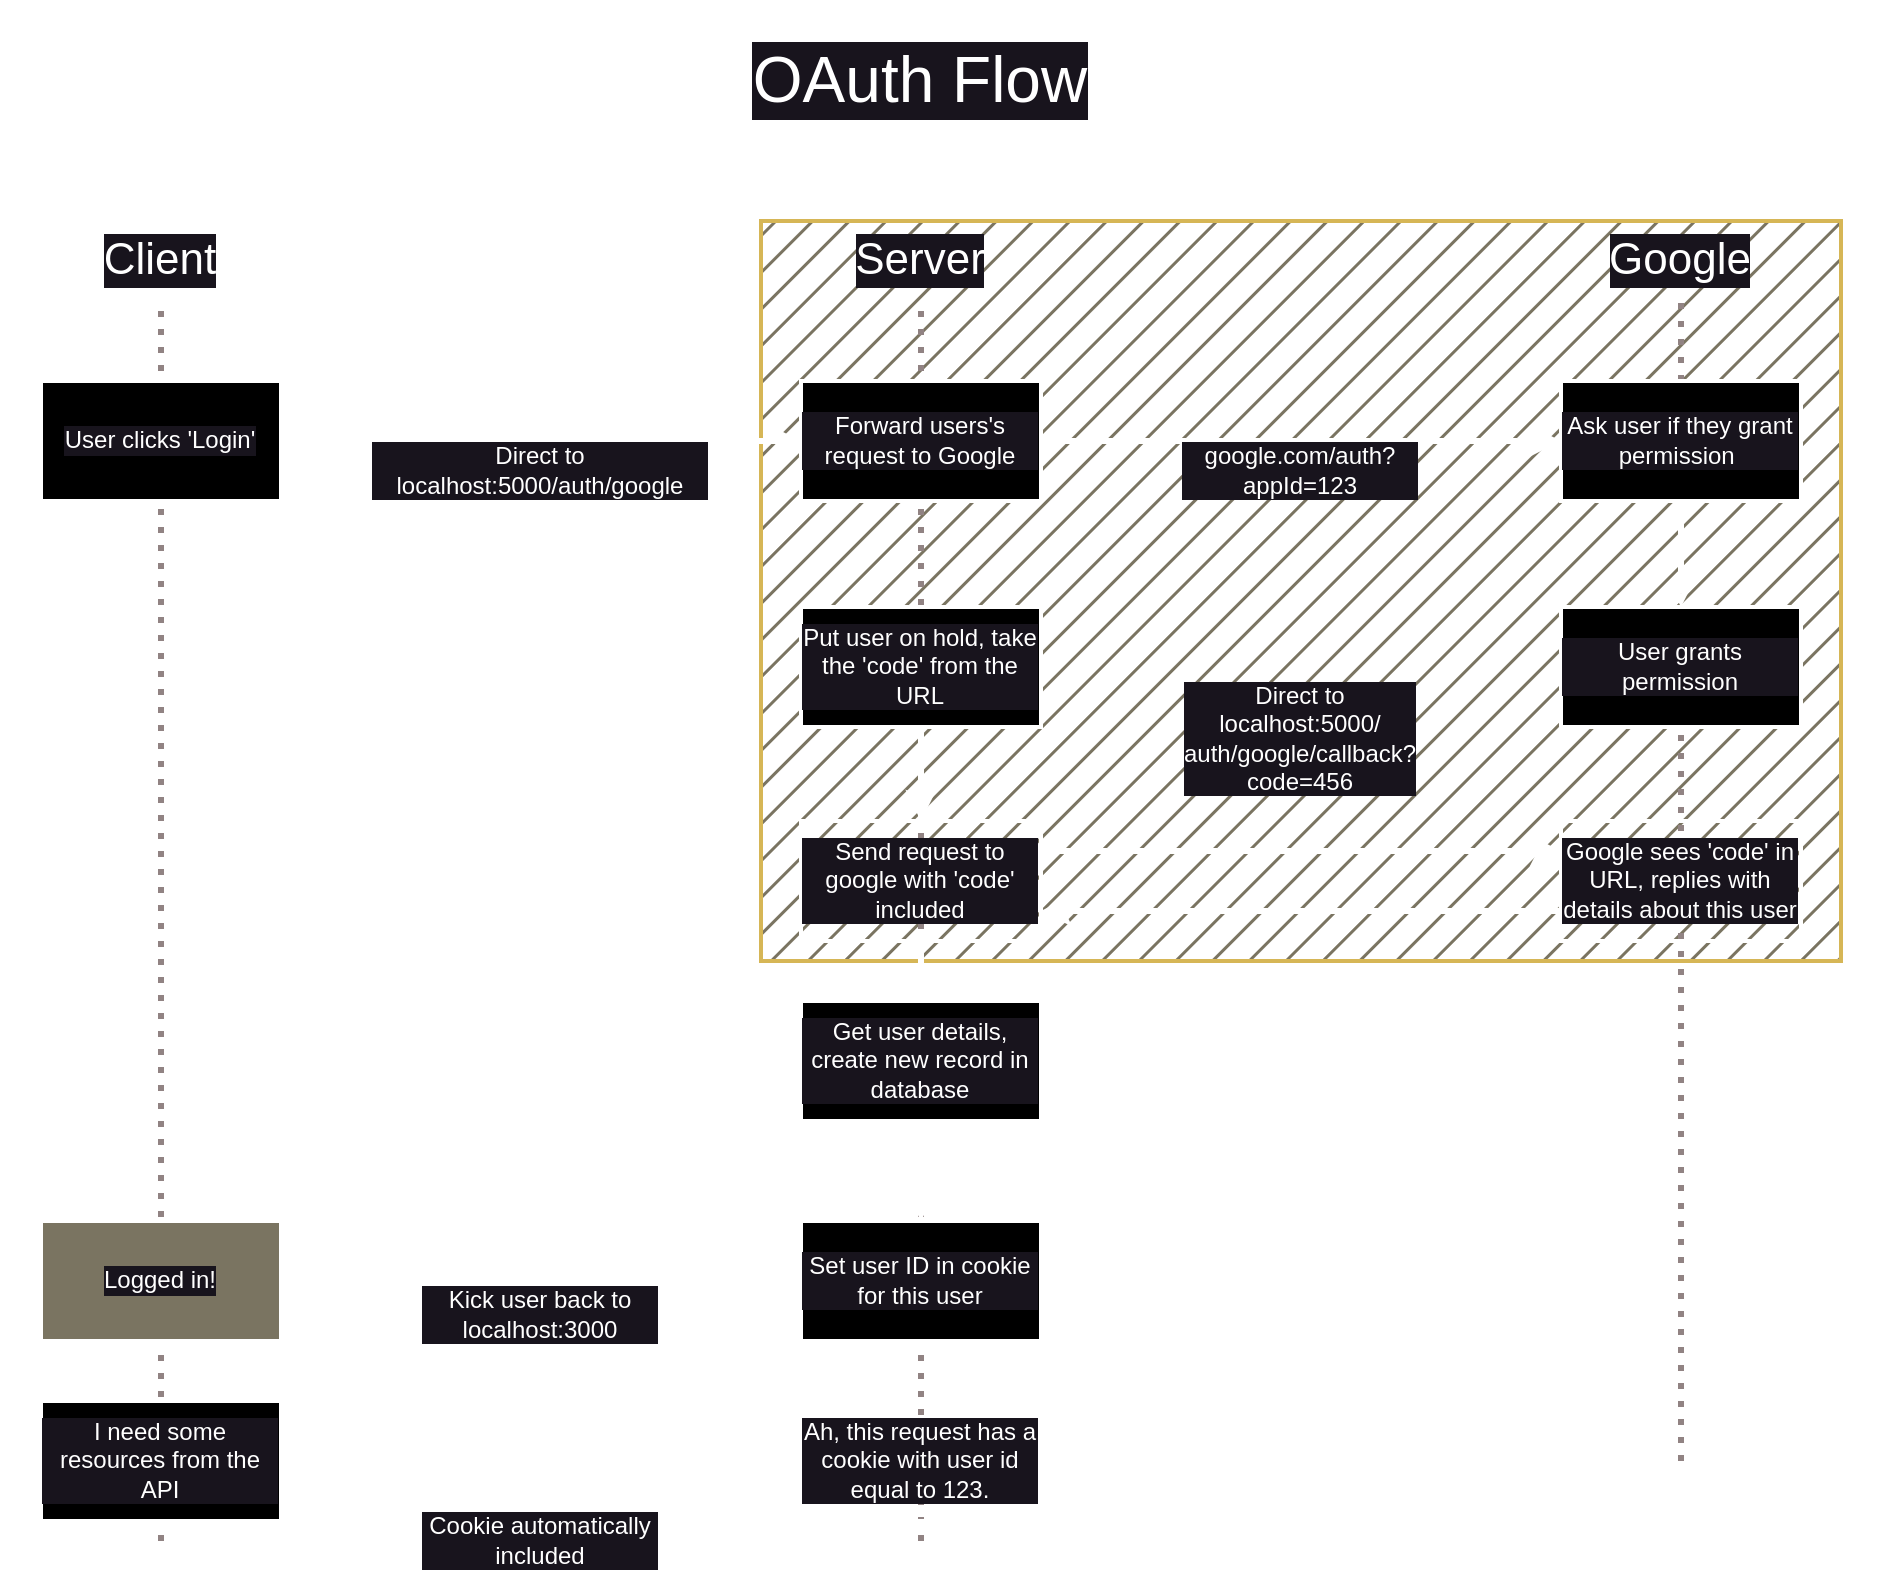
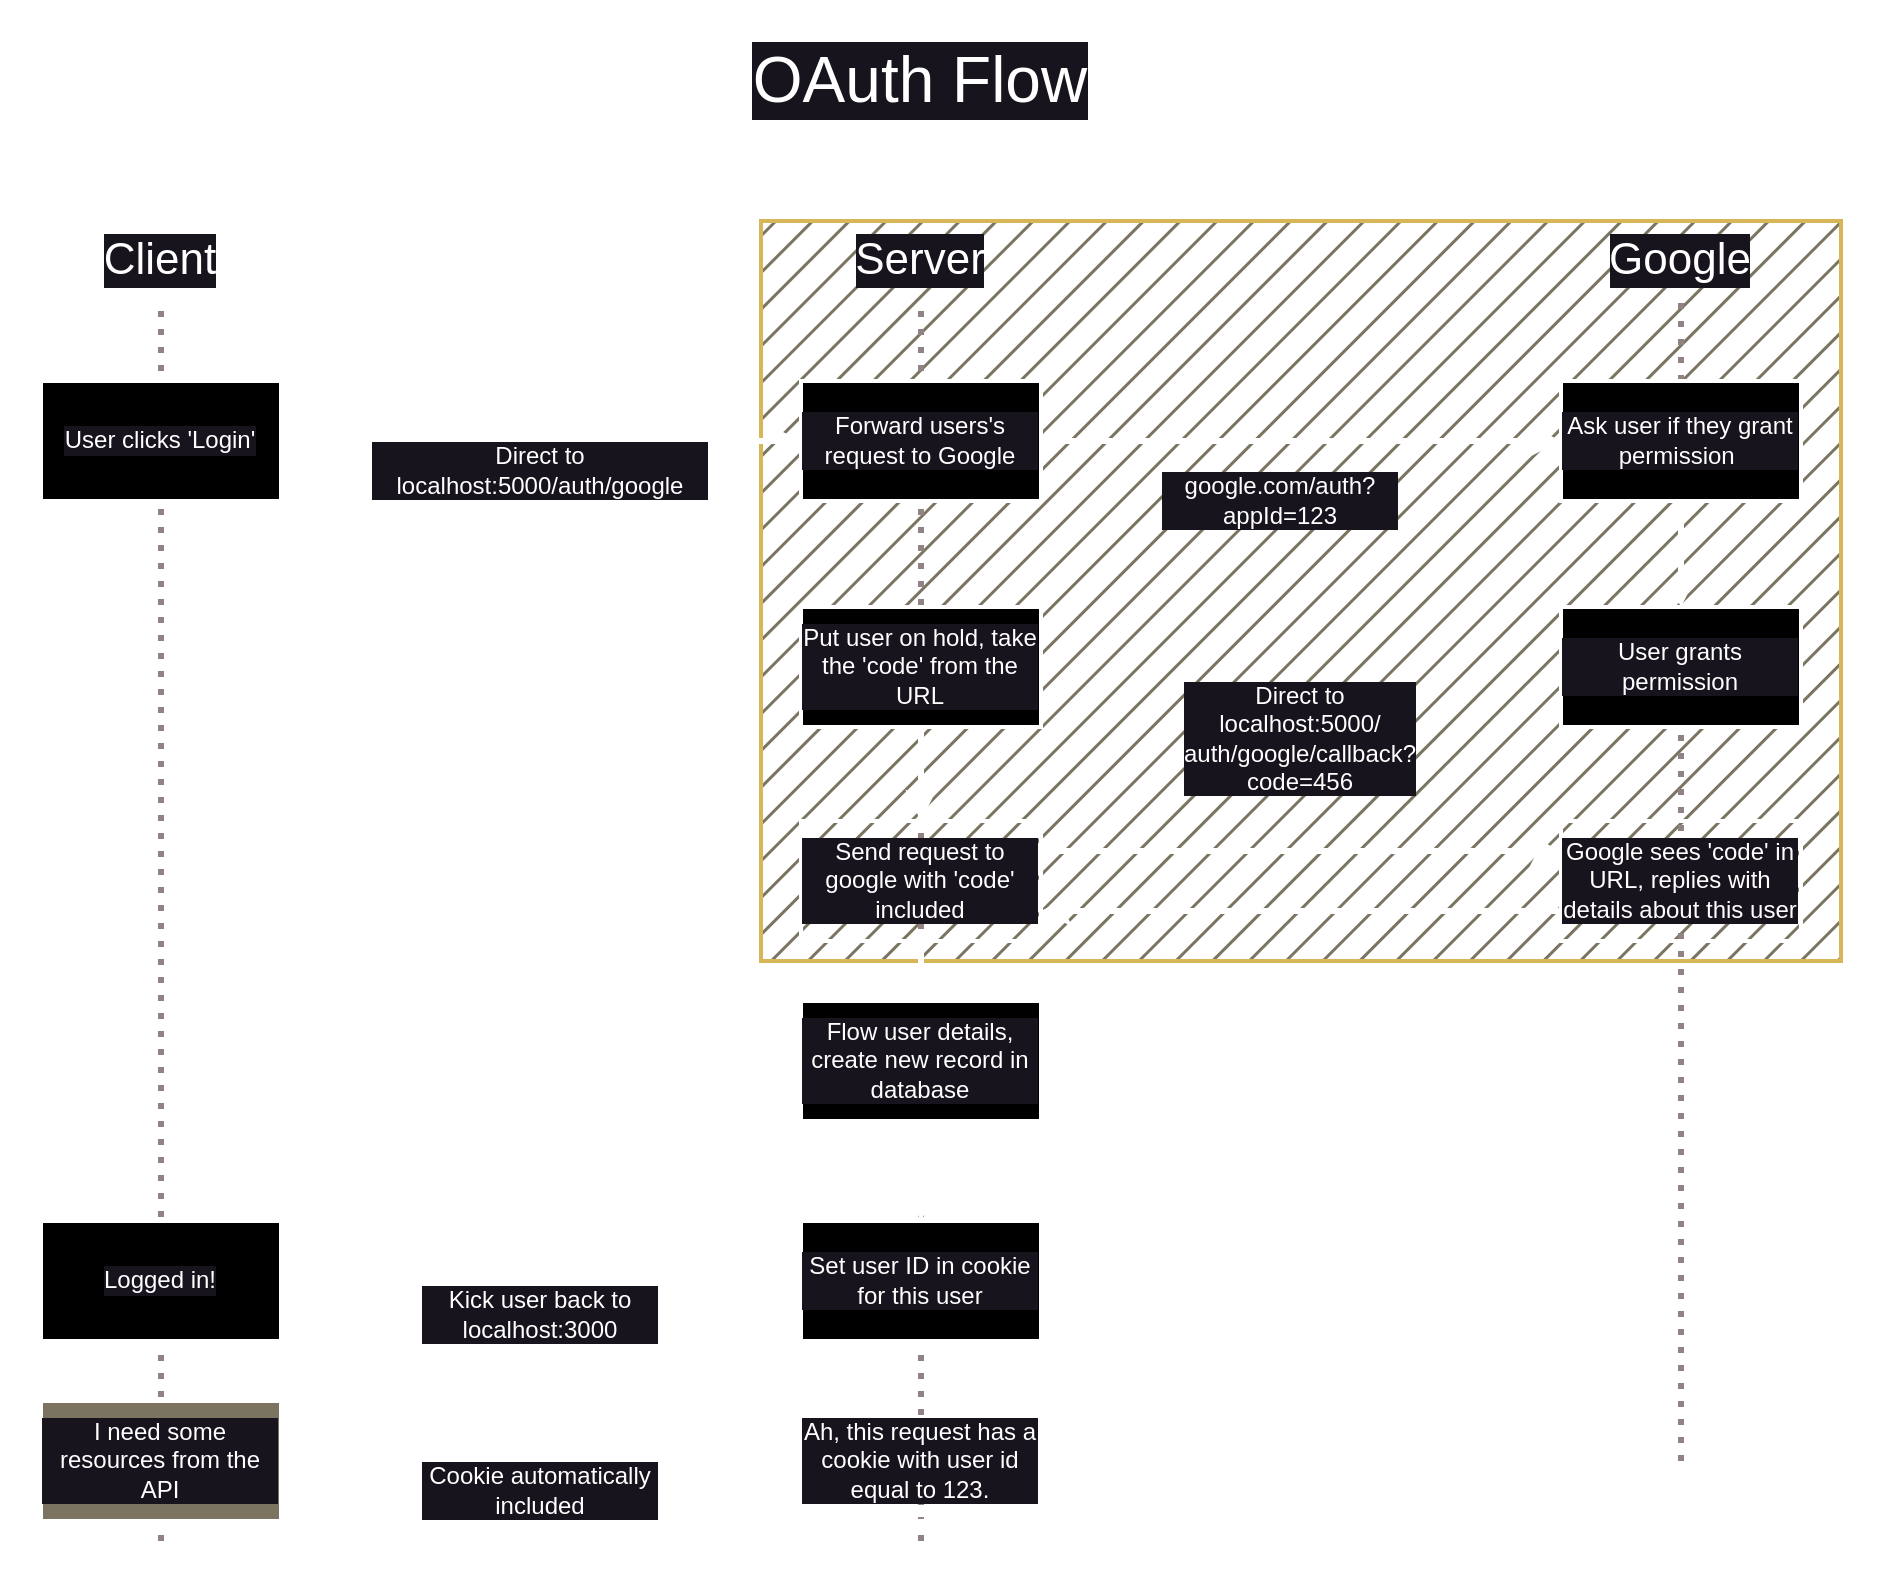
(1301, 471) -> (1281, 501)
(921, 1061) -> (921, 1061)
(161, 1281) -> (161, 1281)
(161, 1461) -> (161, 1461)
(541, 1541) -> (541, 1491)
